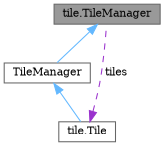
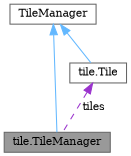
(73, 47) -> (55, 84)
